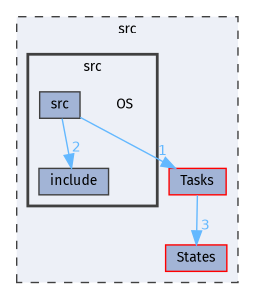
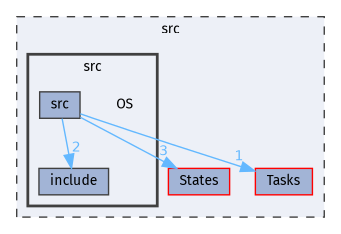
(197, 213) -> (122, 140)
